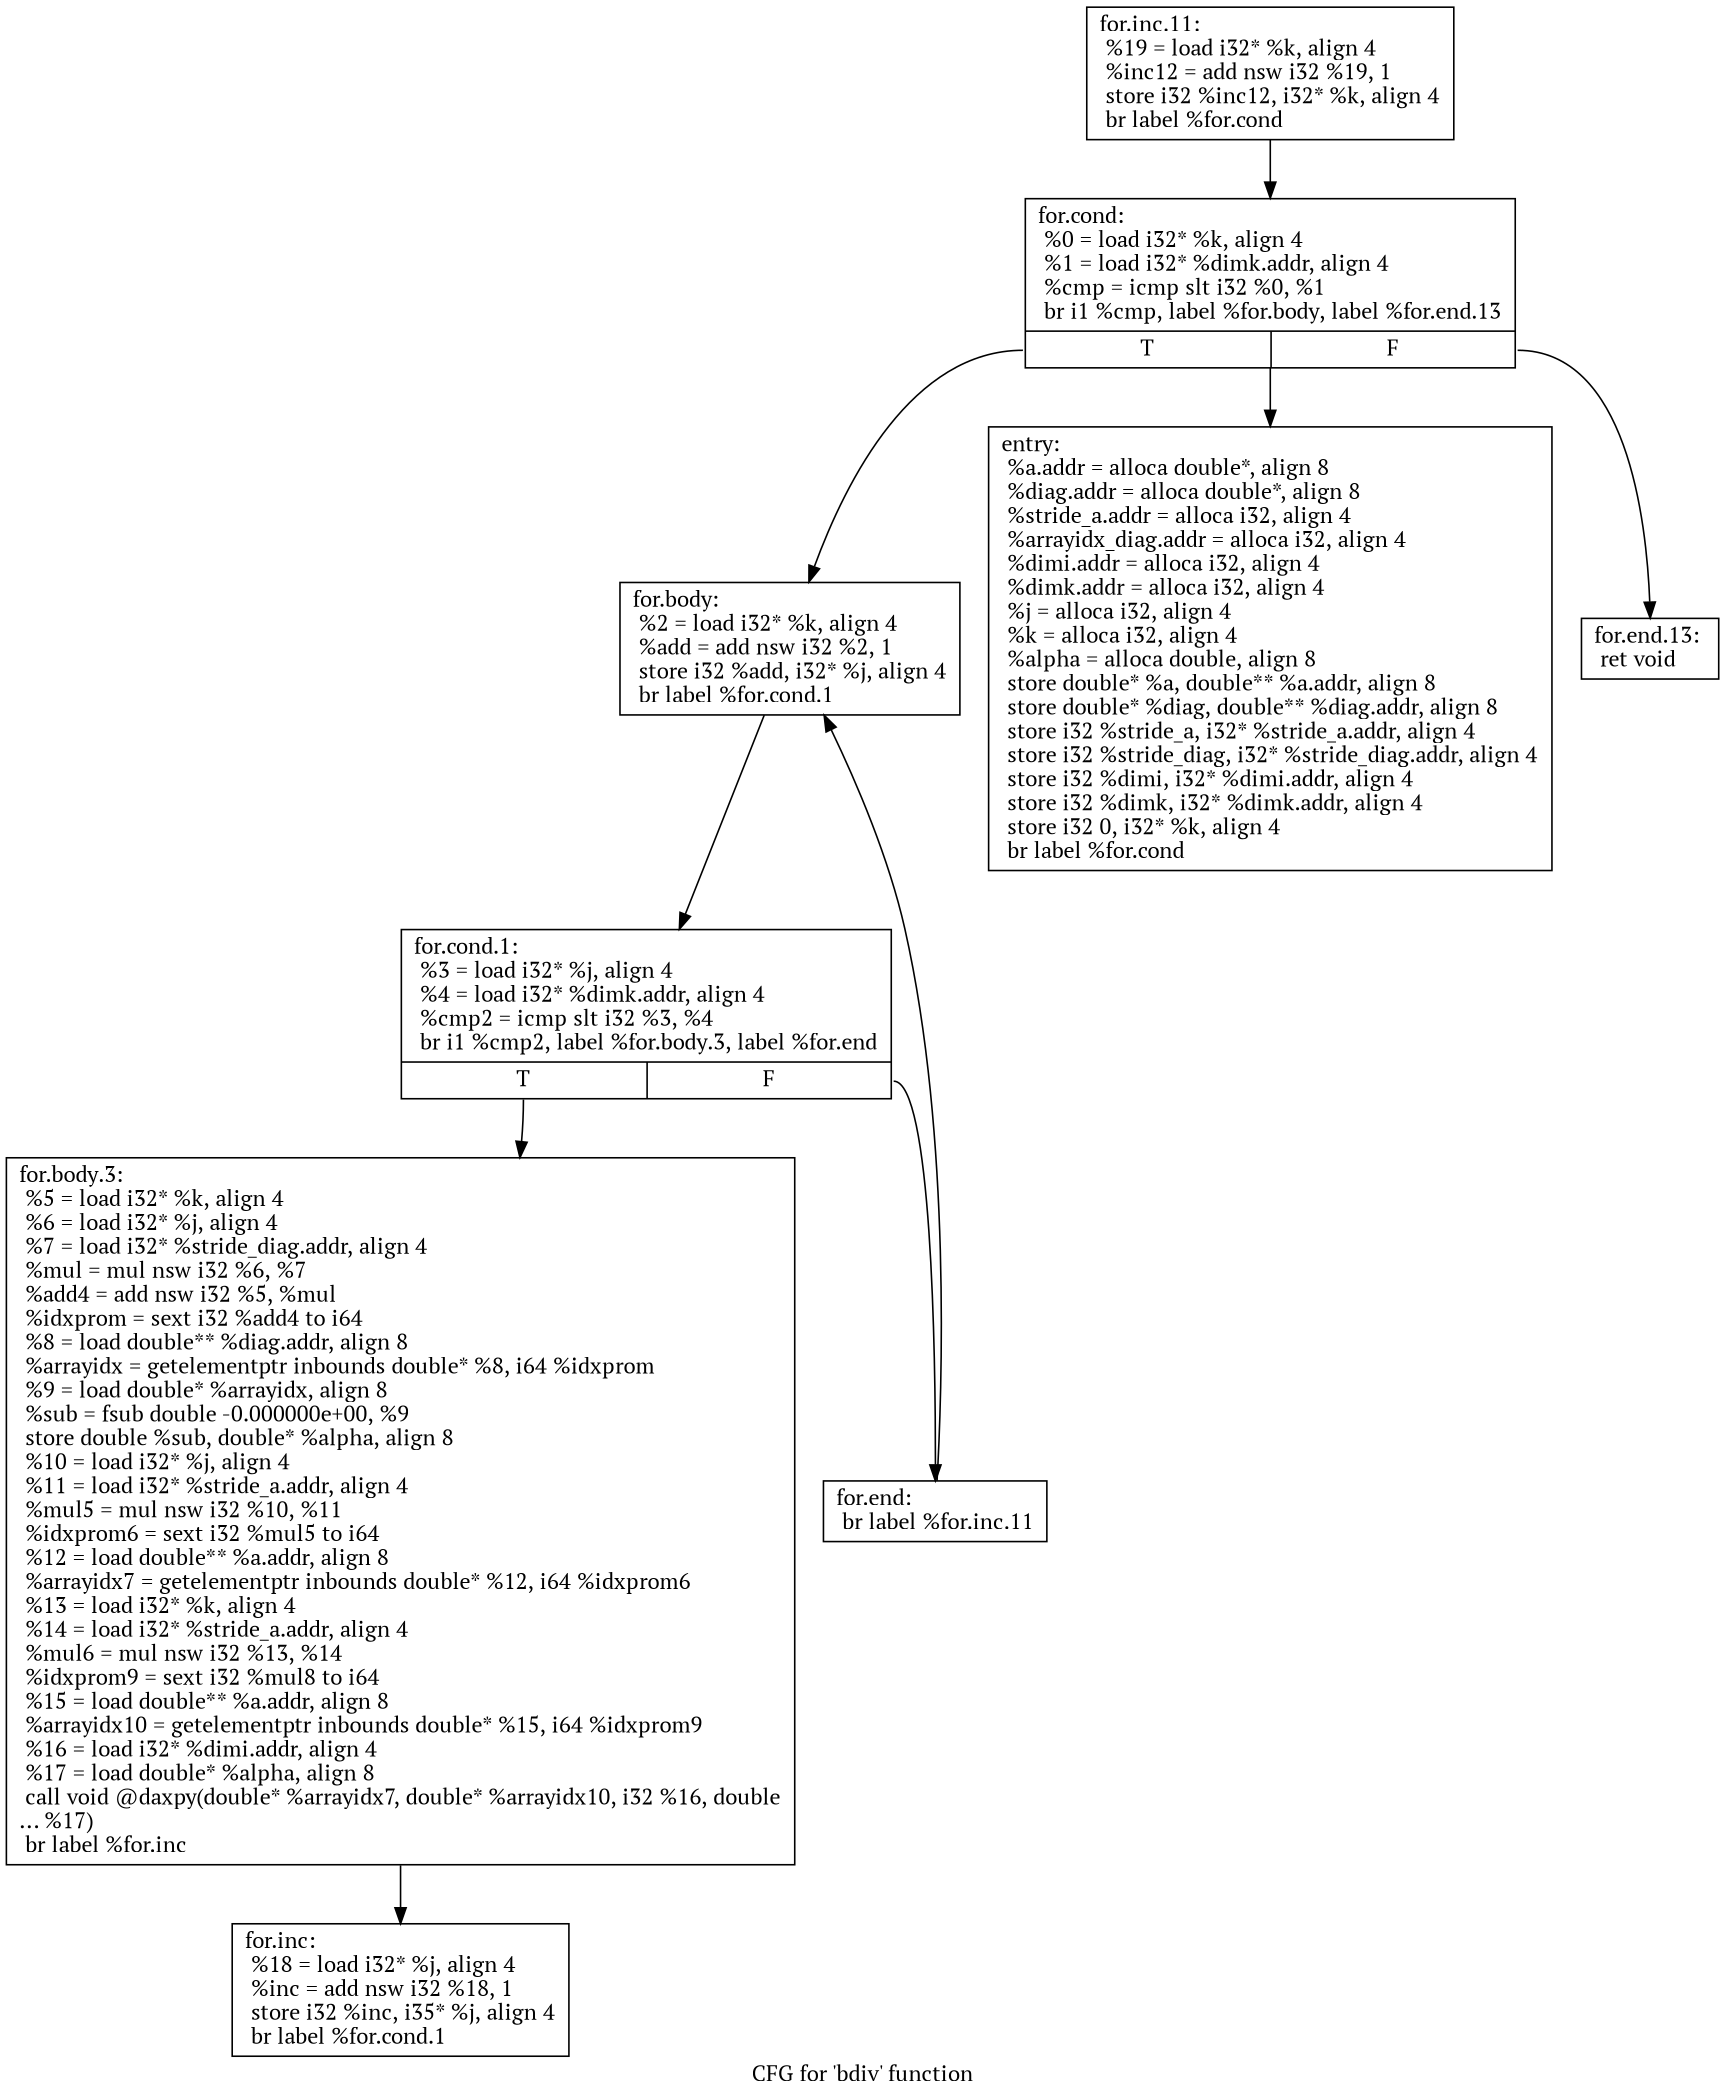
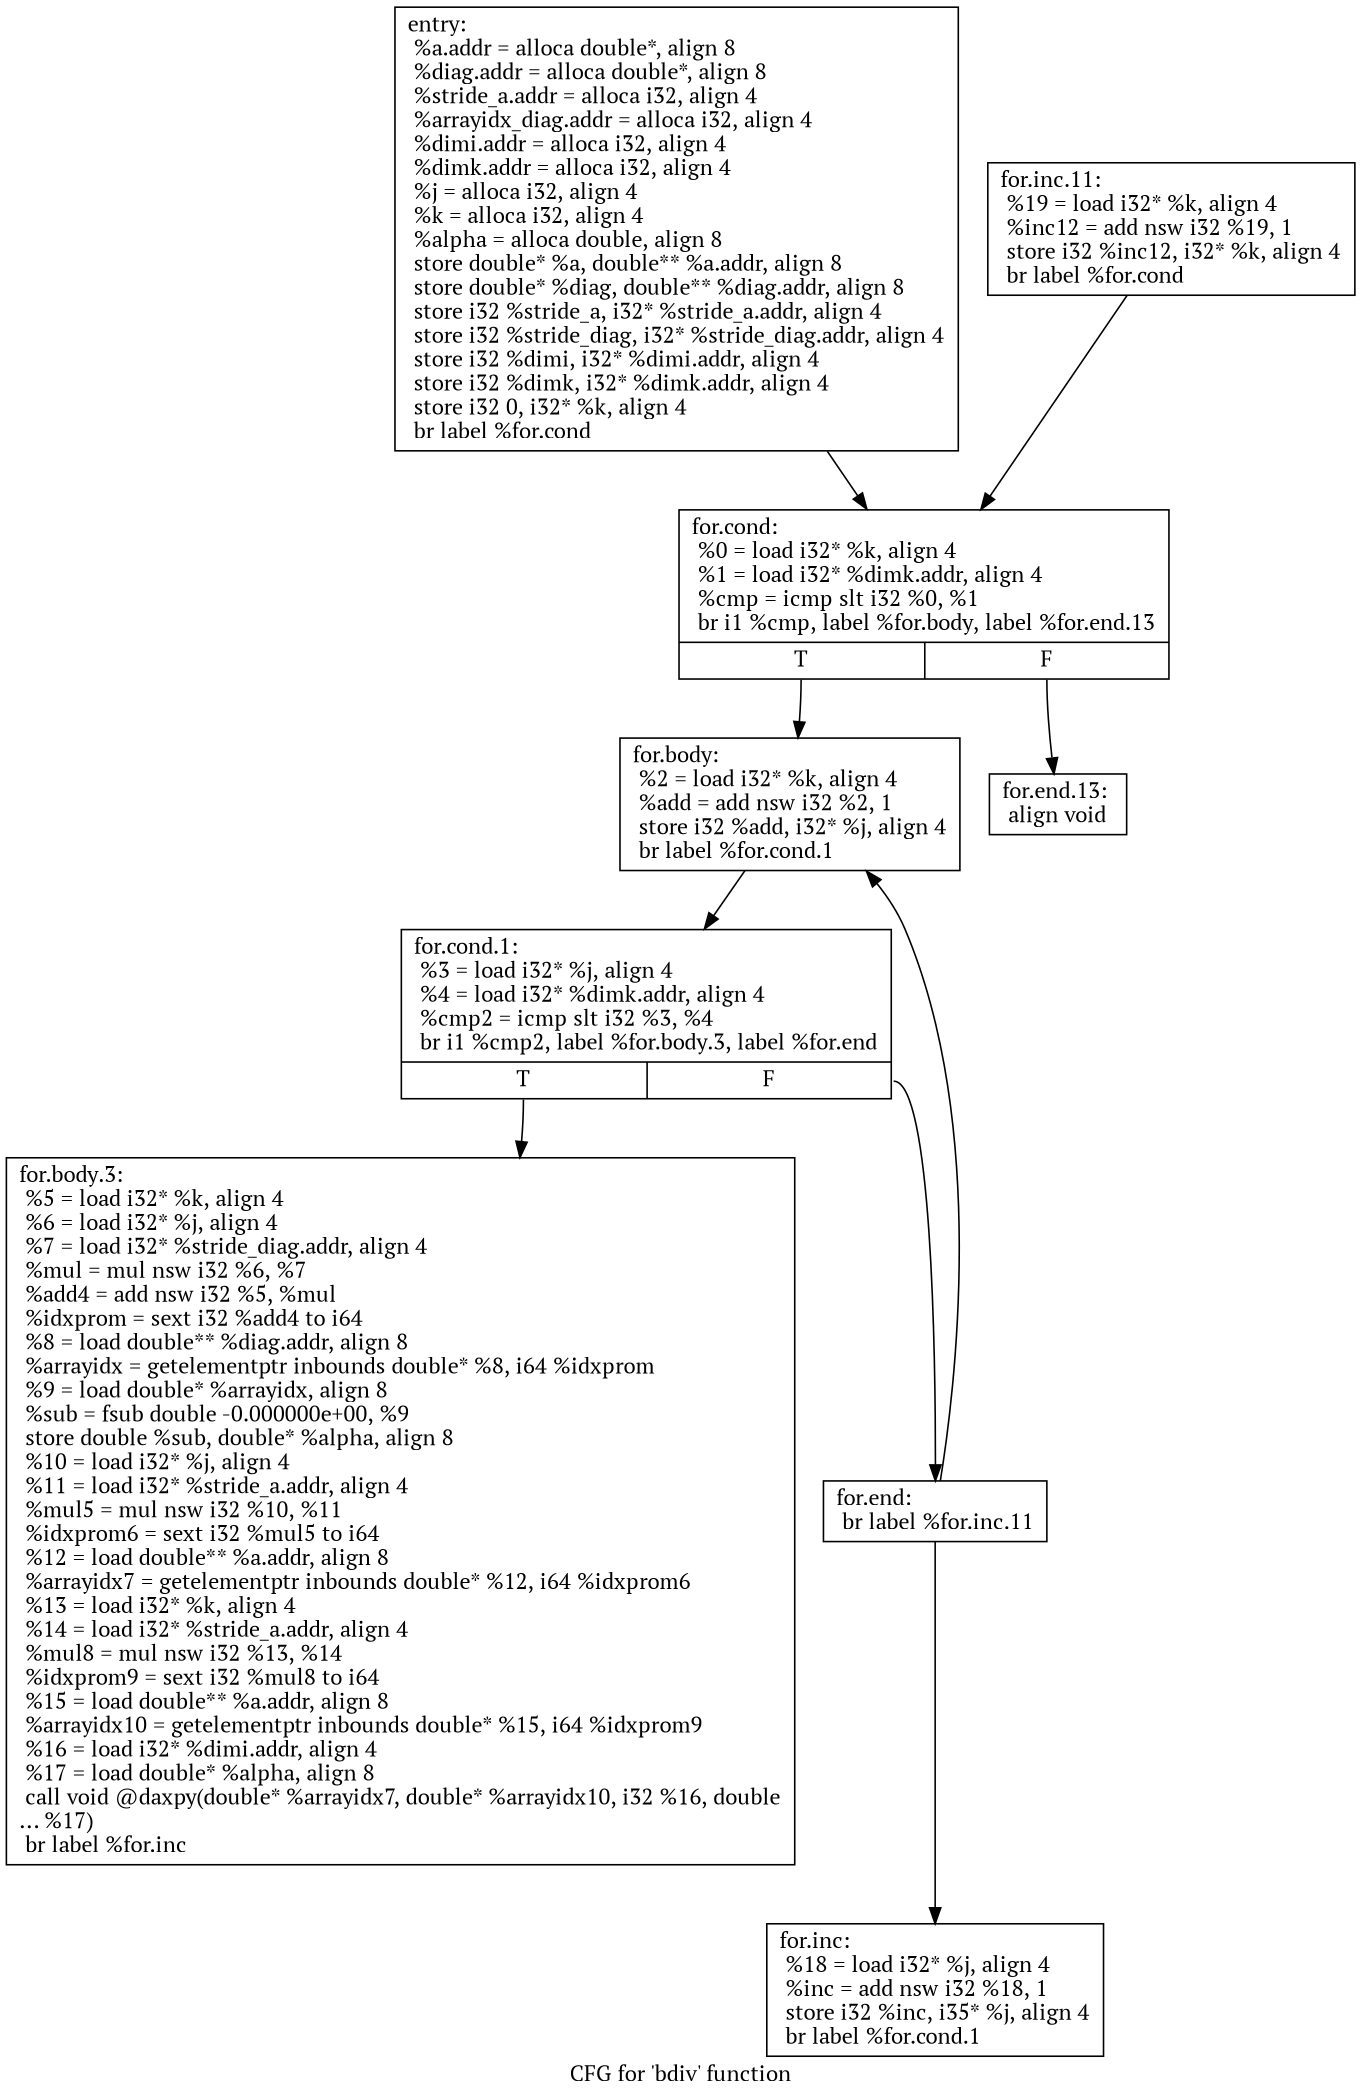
(1270, 389) -> (843, 474)
(1636, 660) -> (1055, 815)
(181, 1654) -> (181, 1654)
(401, 1887) -> (935, 1725)
